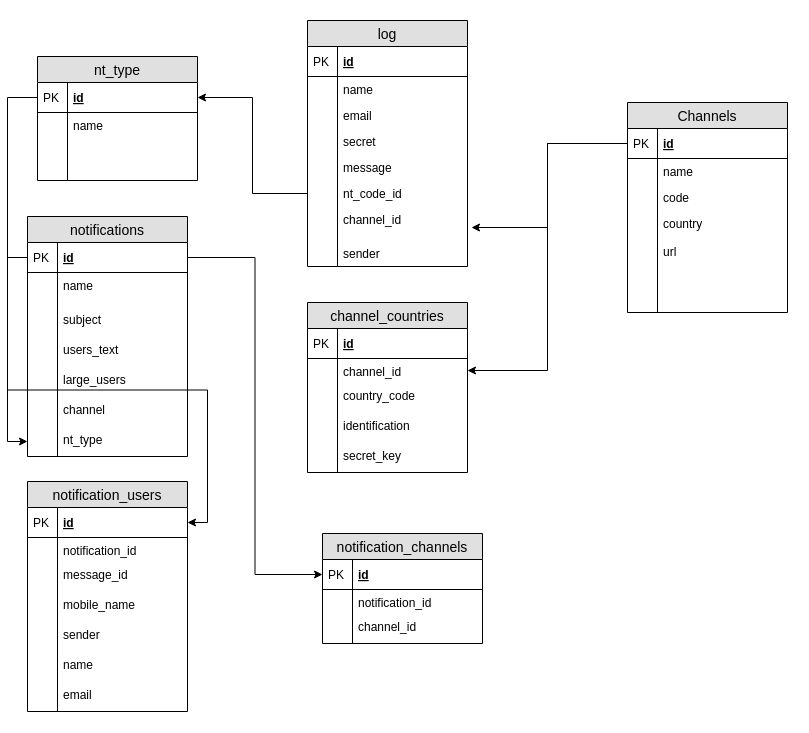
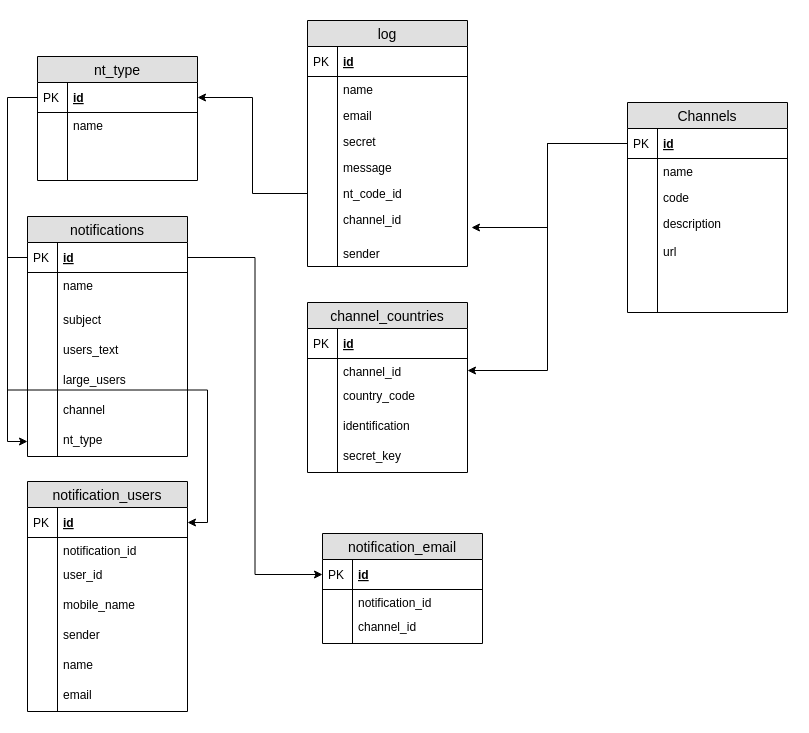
(687, 224) -> (697, 224)
(402, 547) -> (402, 547)
(95, 575) -> (85, 575)
